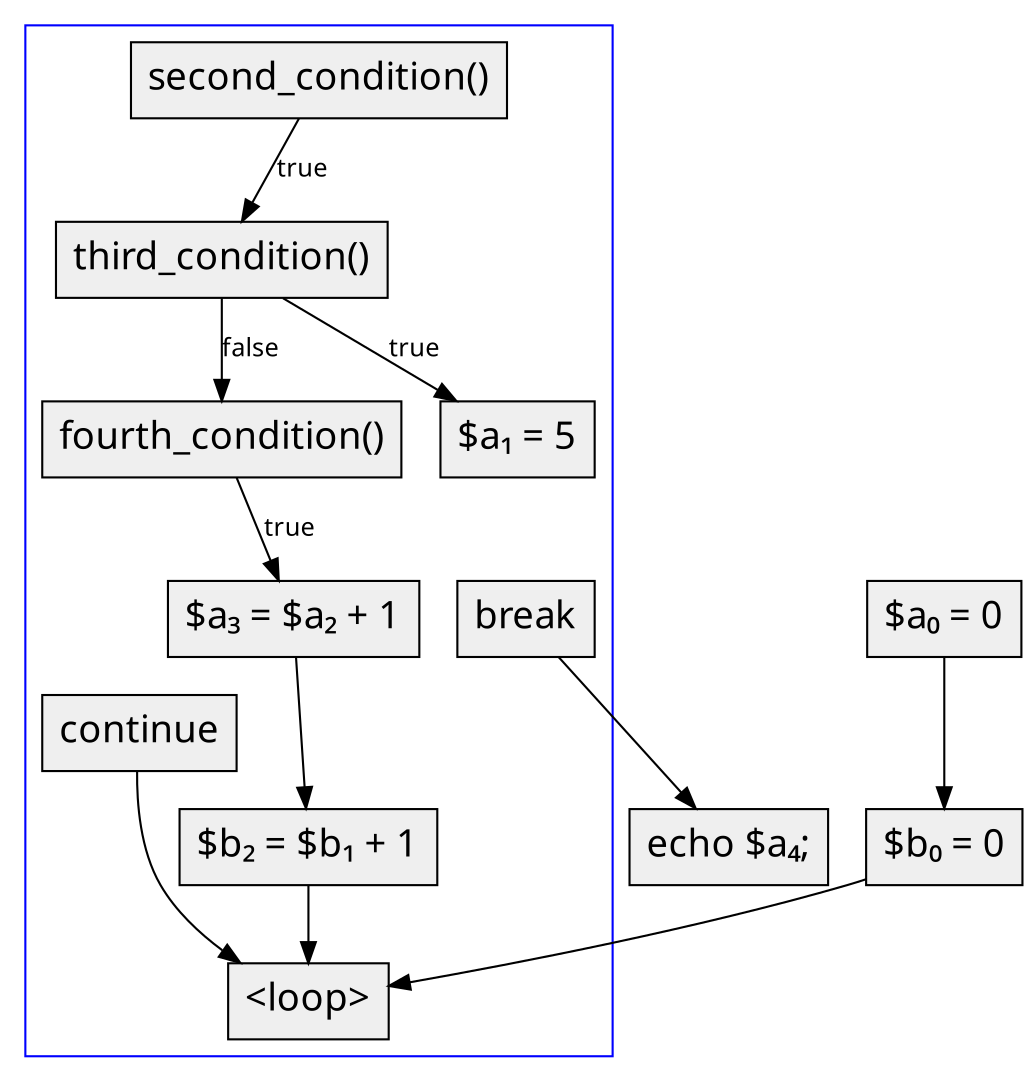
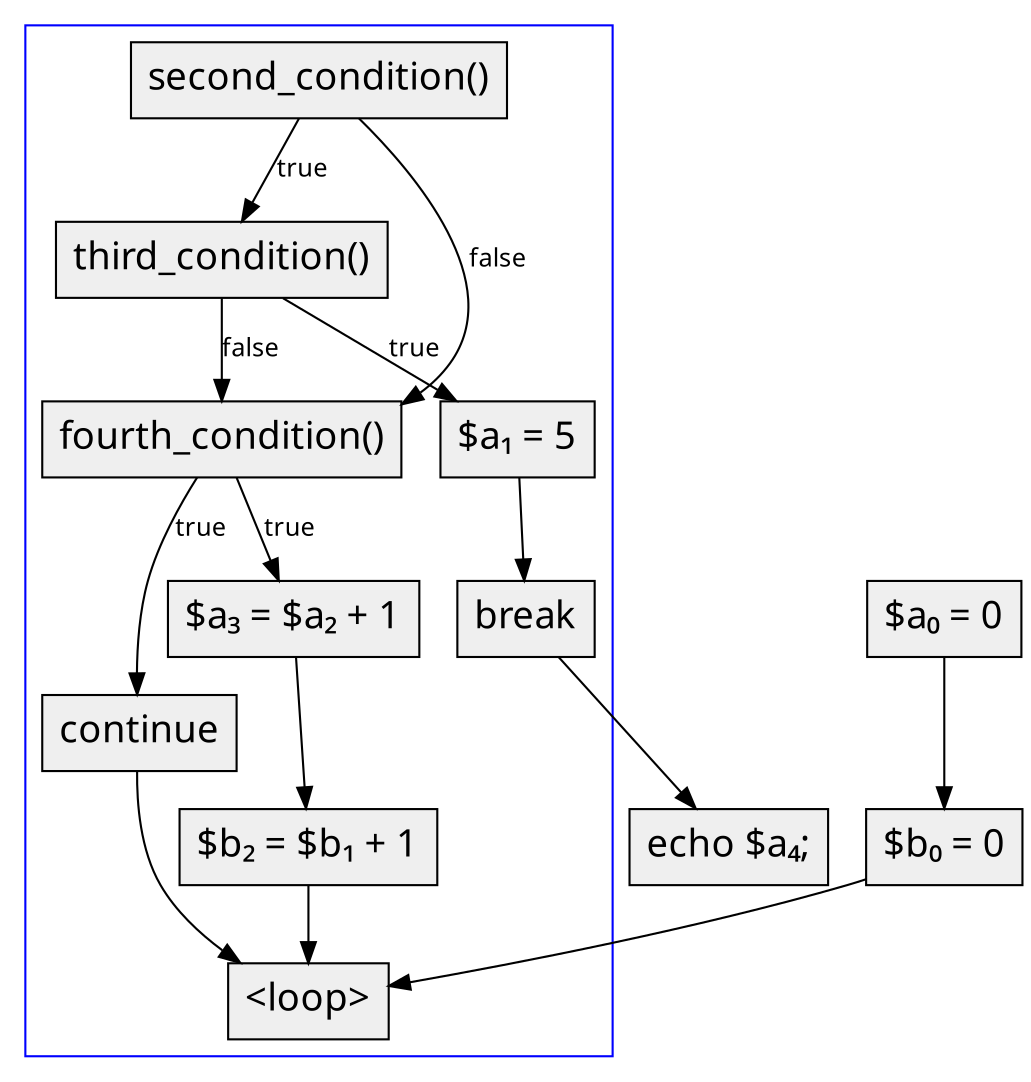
none -> (454, 248)
none -> (521, 519)
none -> (151, 571)
